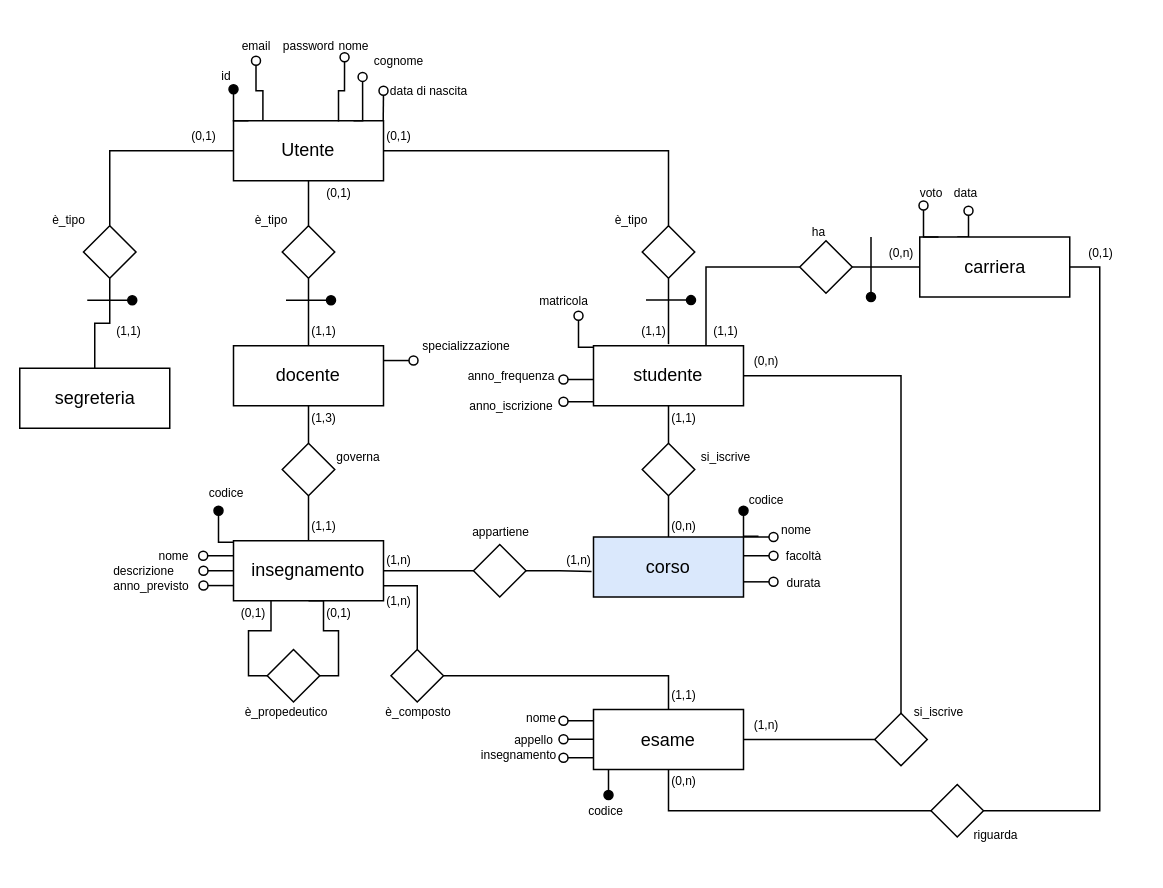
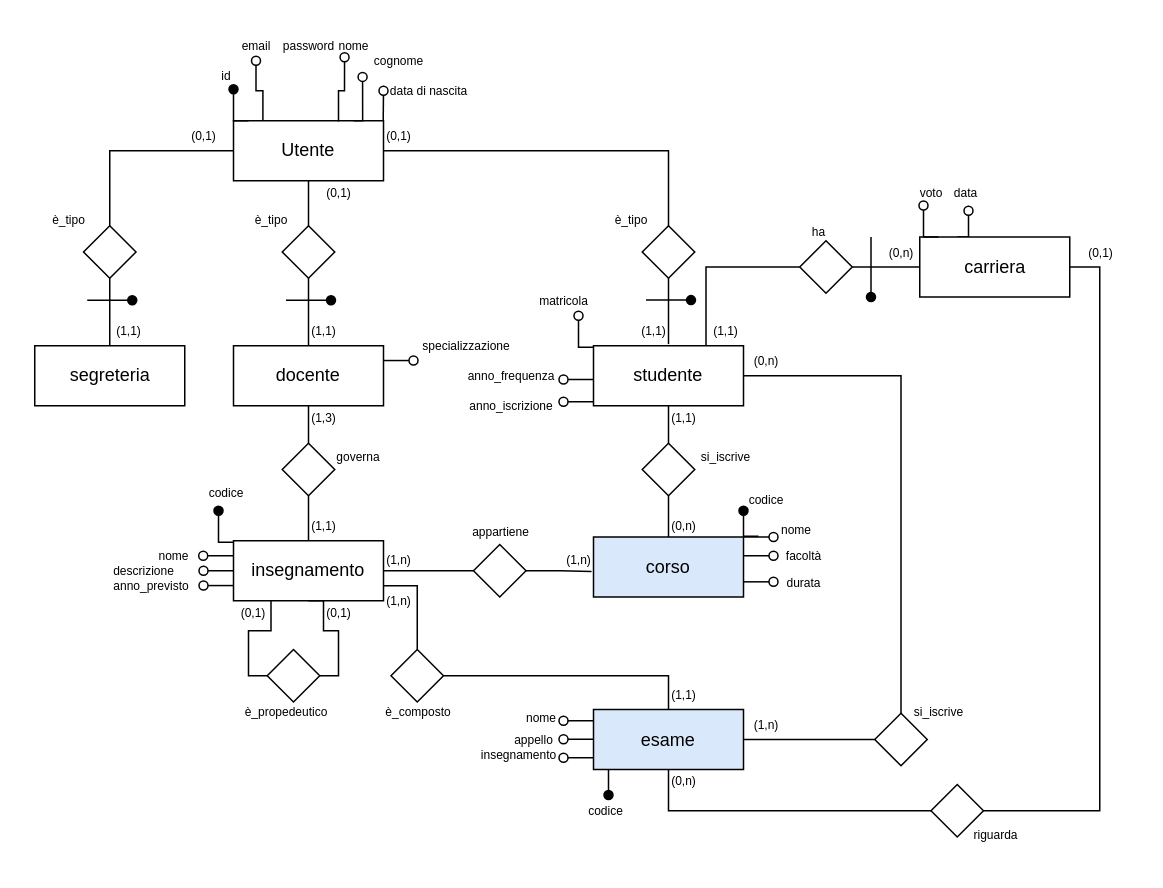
(95, 398) -> (110, 376)
(668, 740) -> (668, 740)
